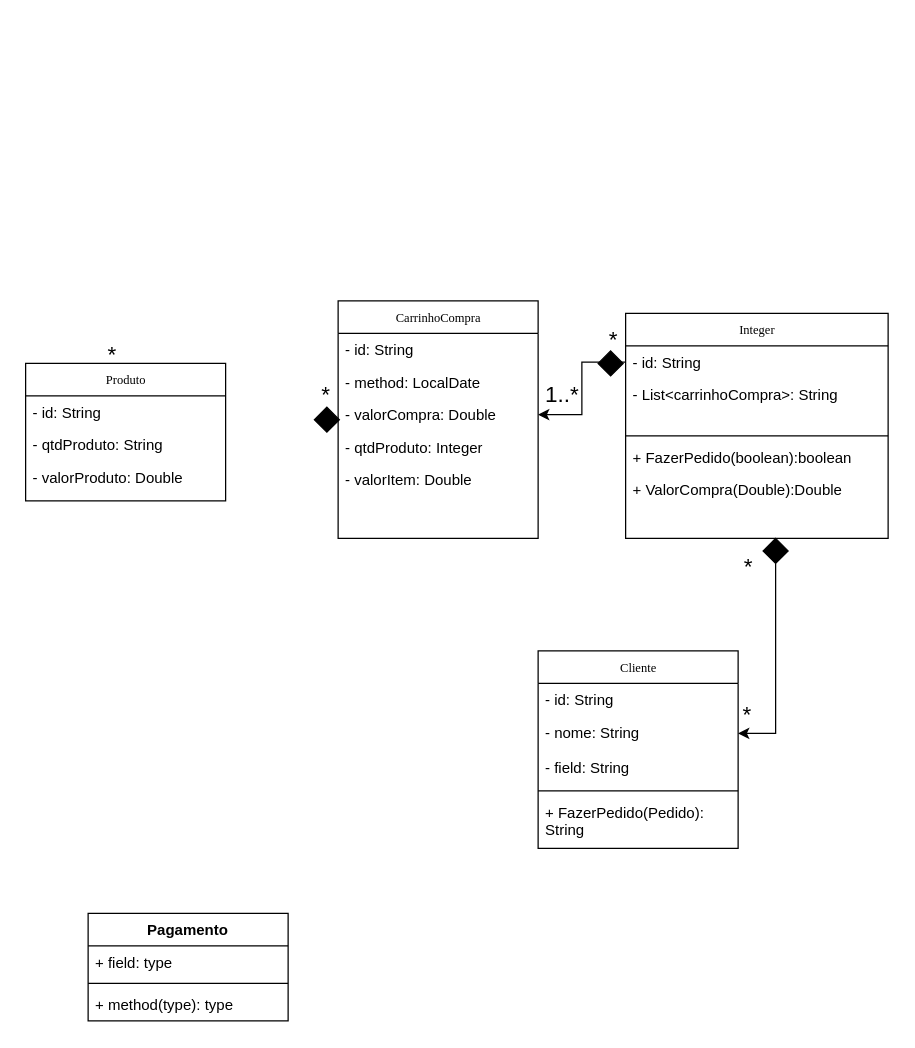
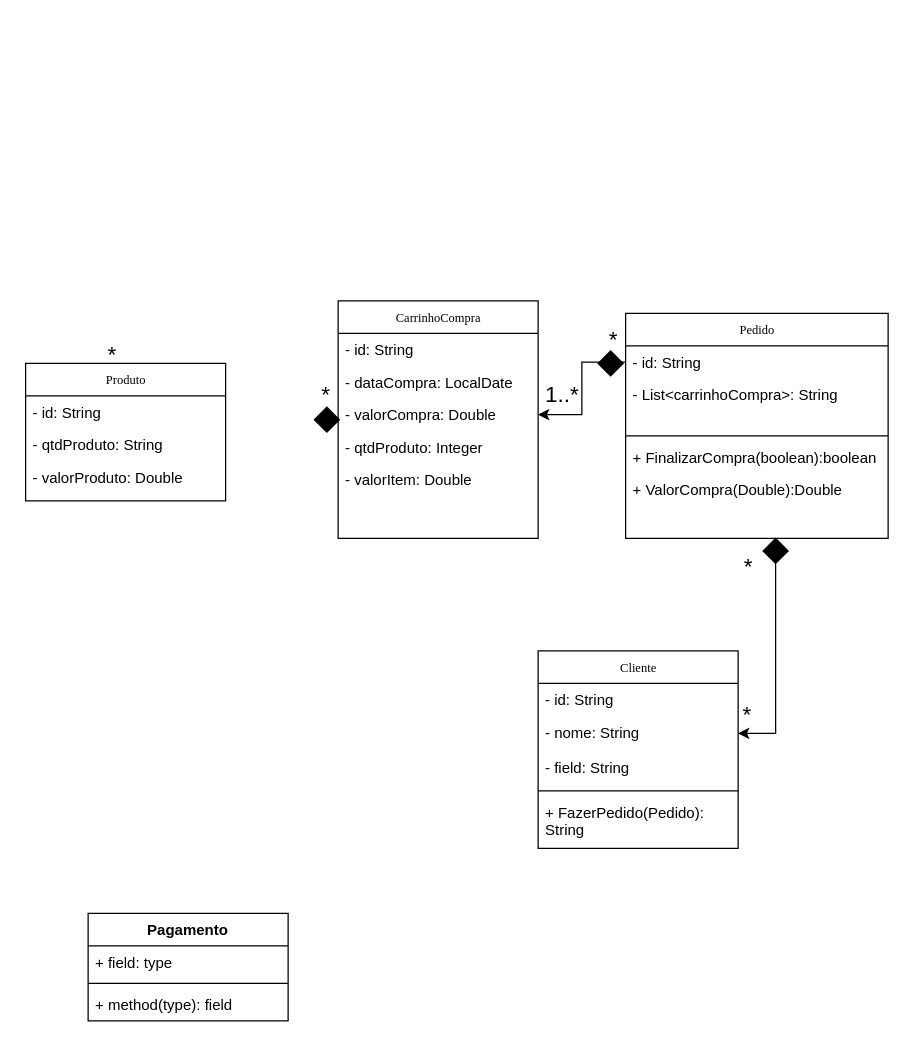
(758, 329) -> (758, 329)
(418, 383) -> (434, 383)
(749, 458) -> (758, 467)
(173, 1005) -> (173, 1005)
